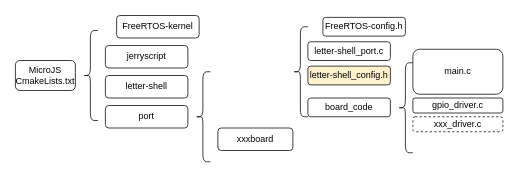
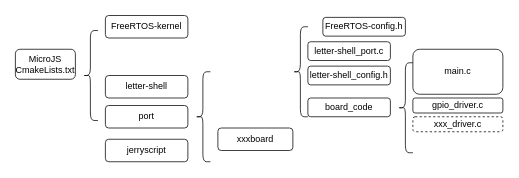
(158, 27) -> (147, 27)
(147, 57) -> (147, 150)
(45, 75) -> (45, 64)
(349, 75) -> (349, 75)
